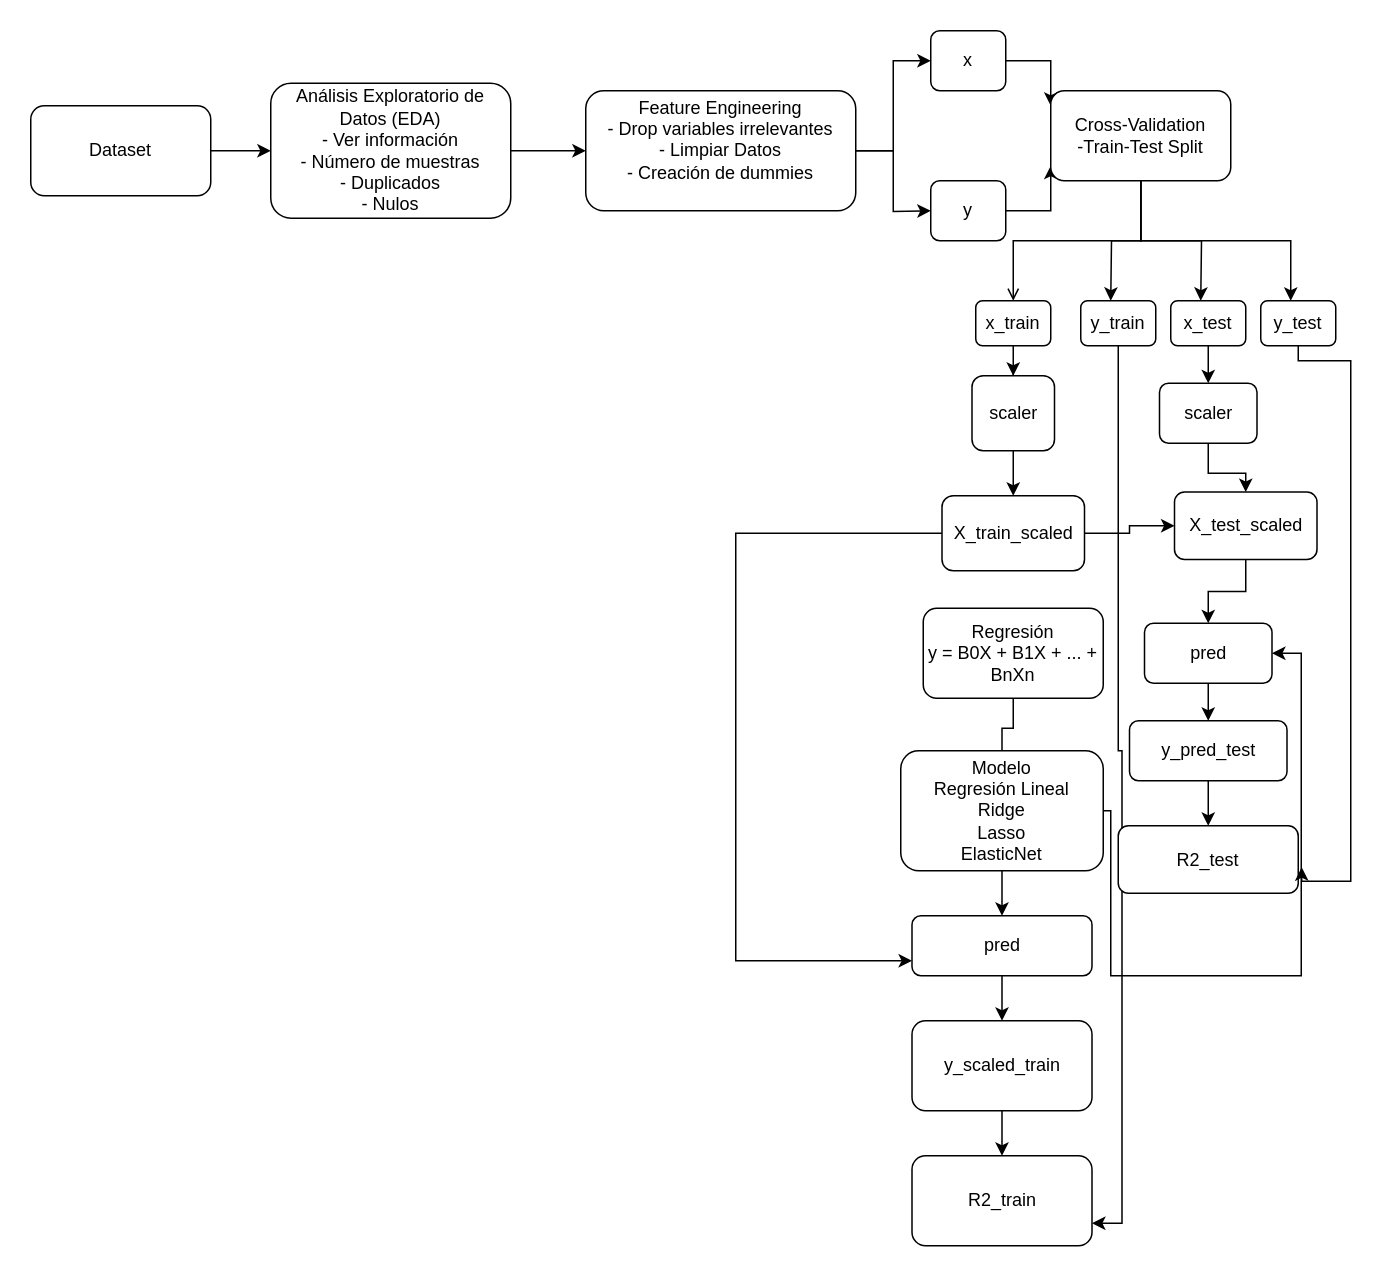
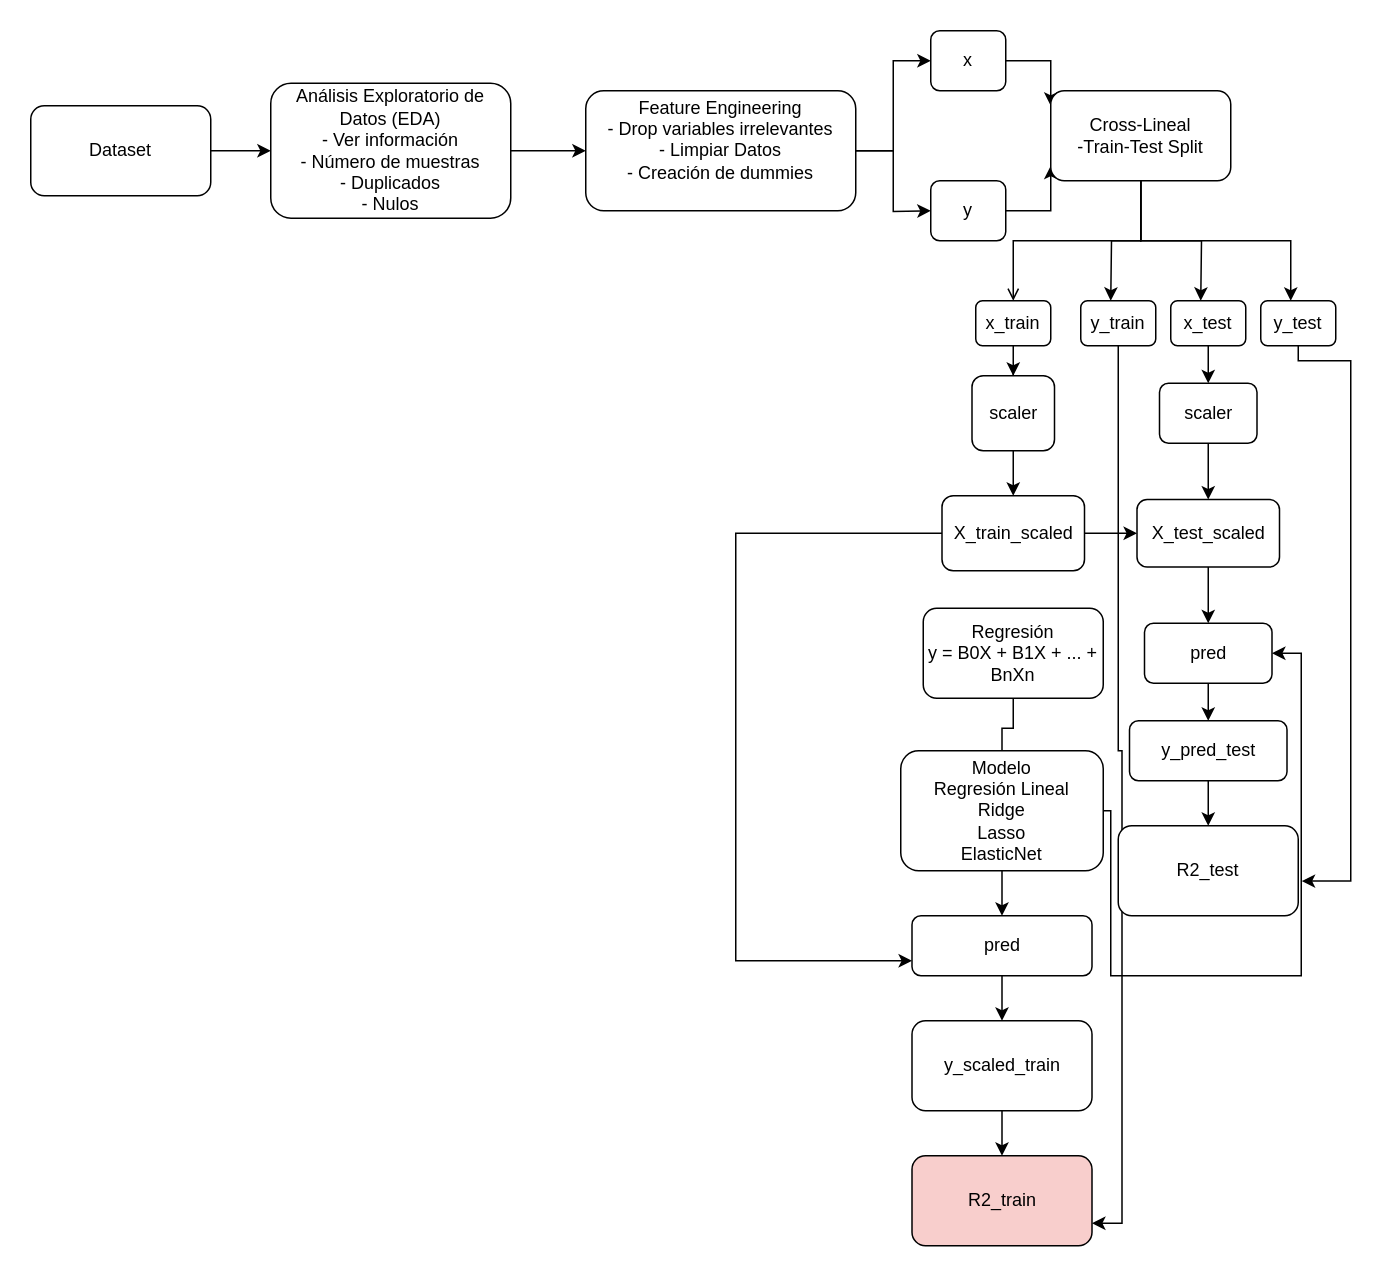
(1141, 136) -> (1141, 136)
(1246, 526) -> (1208, 533)
(1208, 860) -> (1208, 871)
(1002, 1201) -> (1002, 1201)
